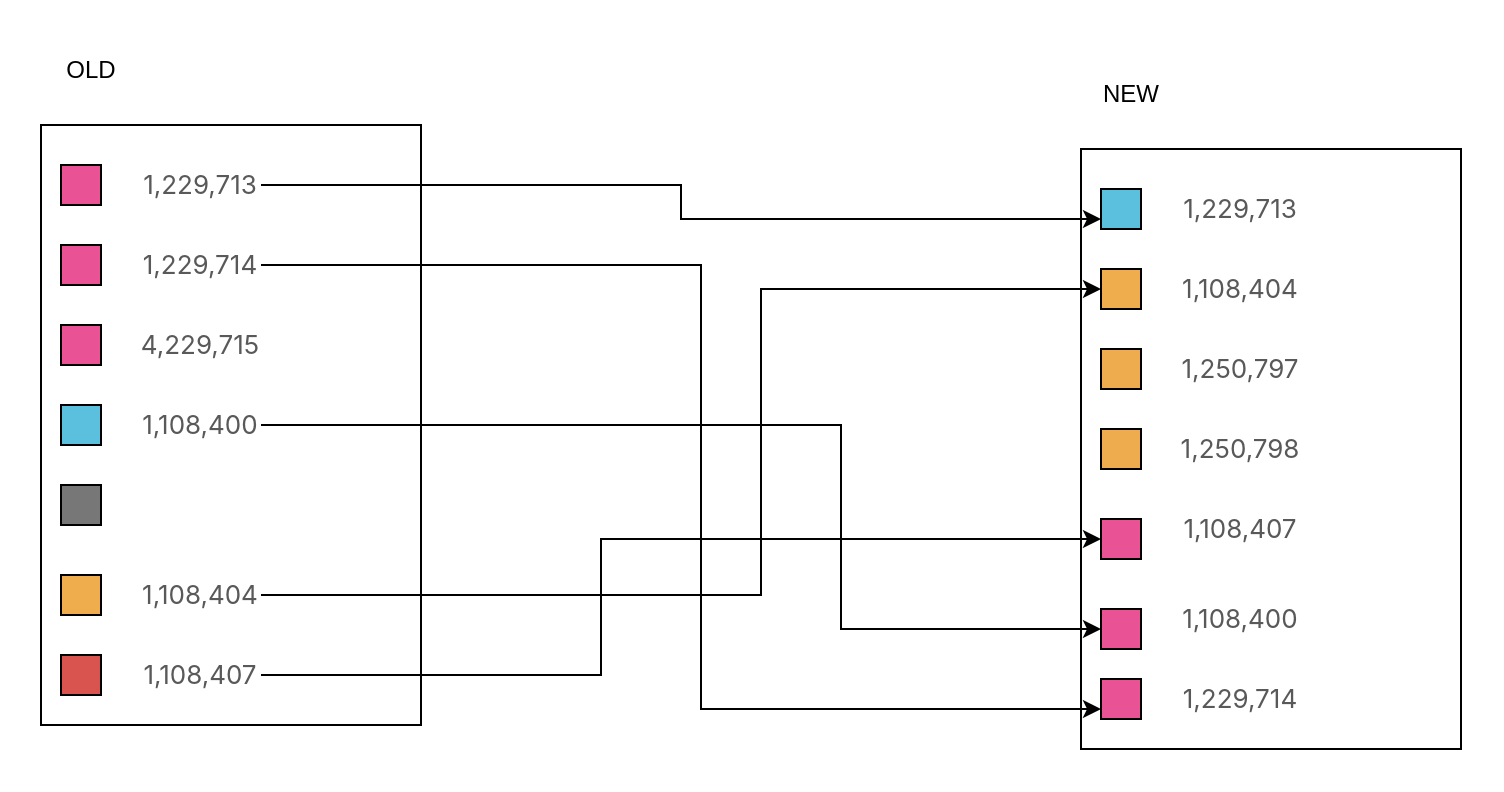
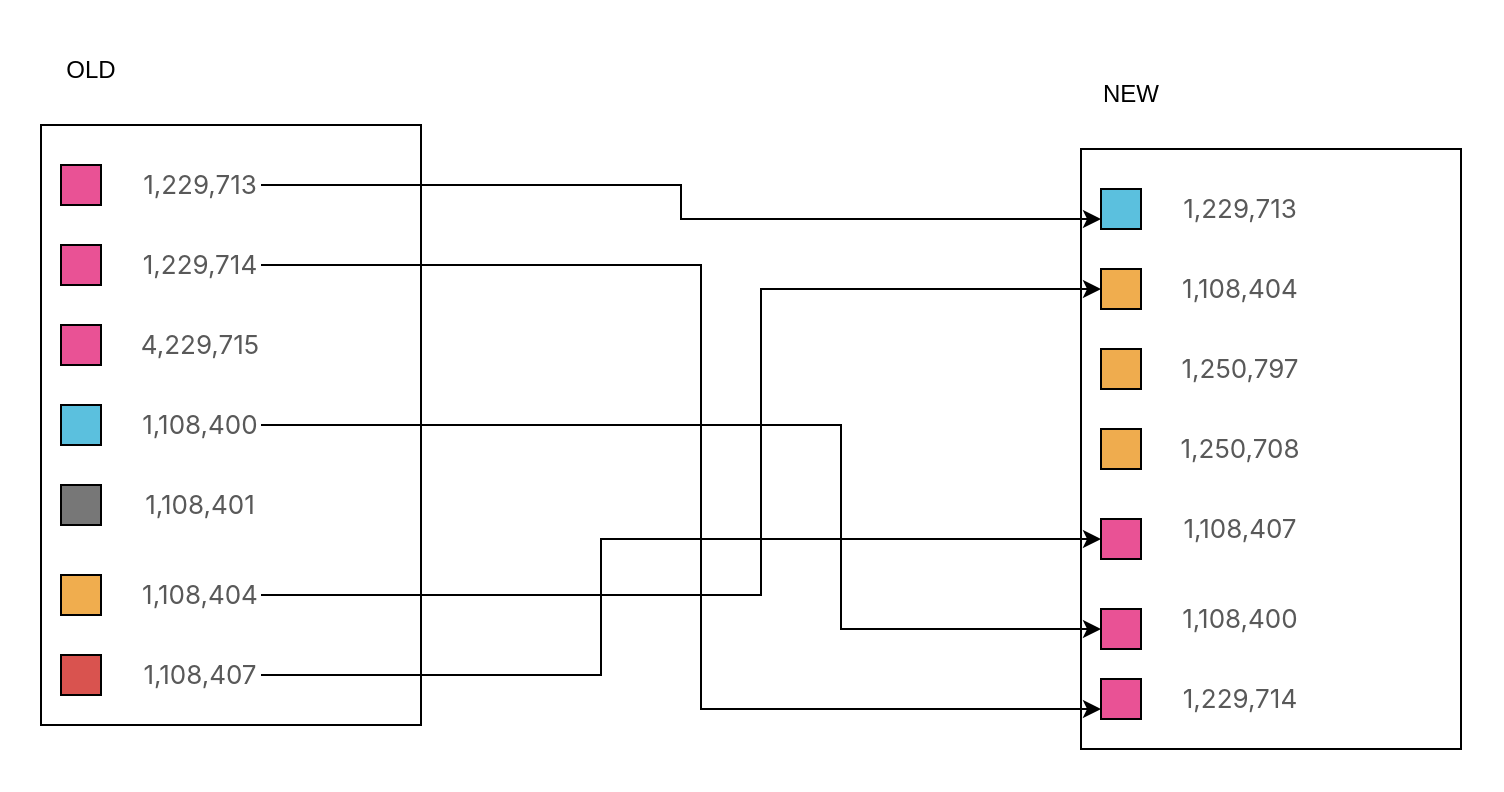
(1241, 449) -> (1241, 449)
none -> (201, 505)
